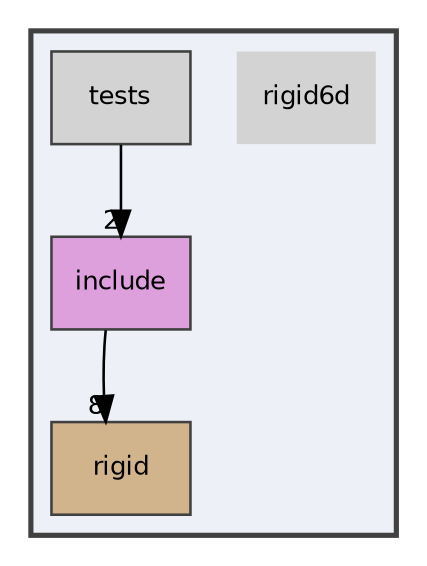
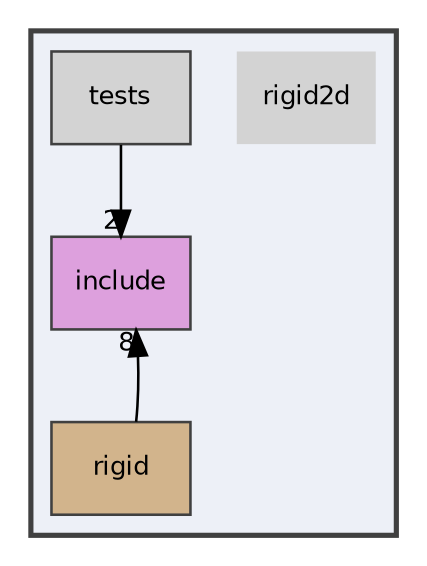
(306, 98) -> (306, 98)
(104, 363) -> (138, 389)
